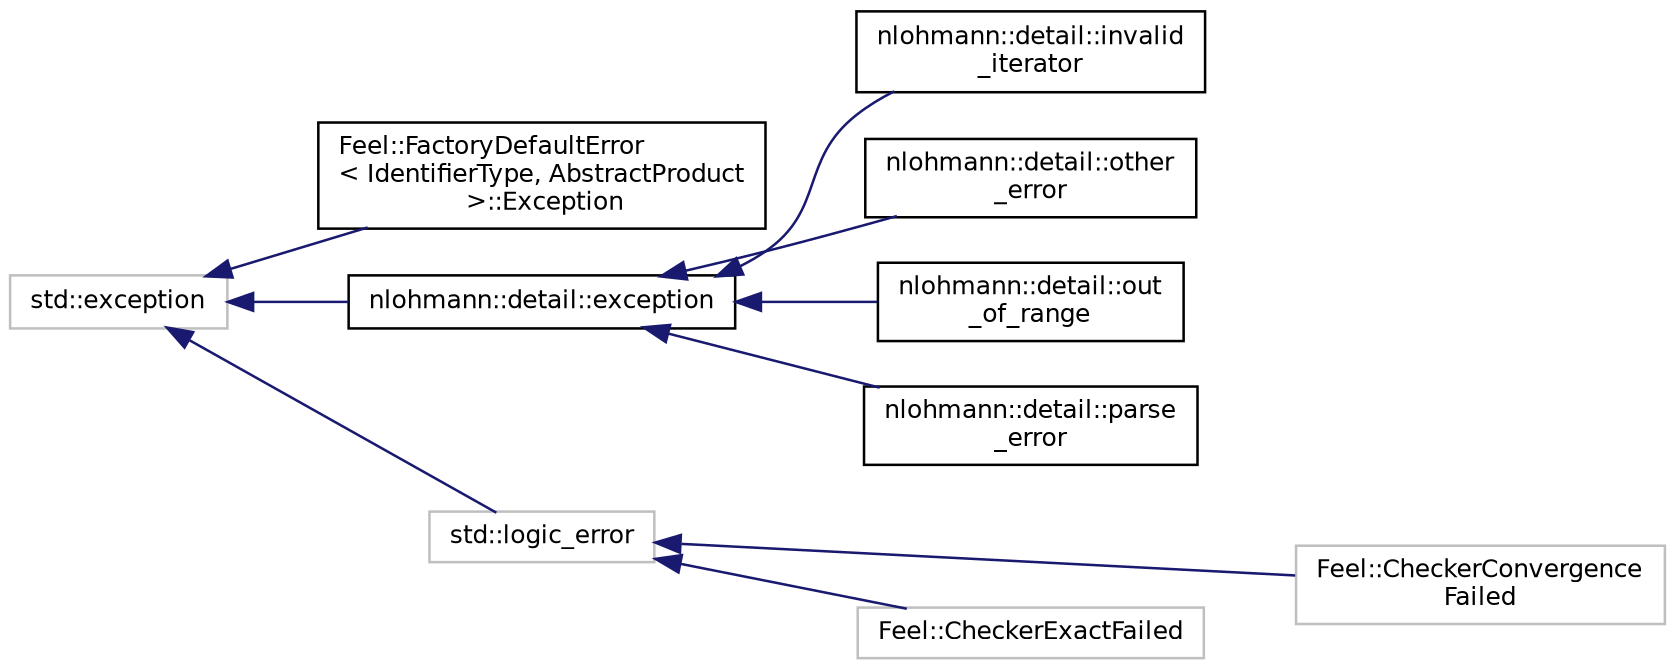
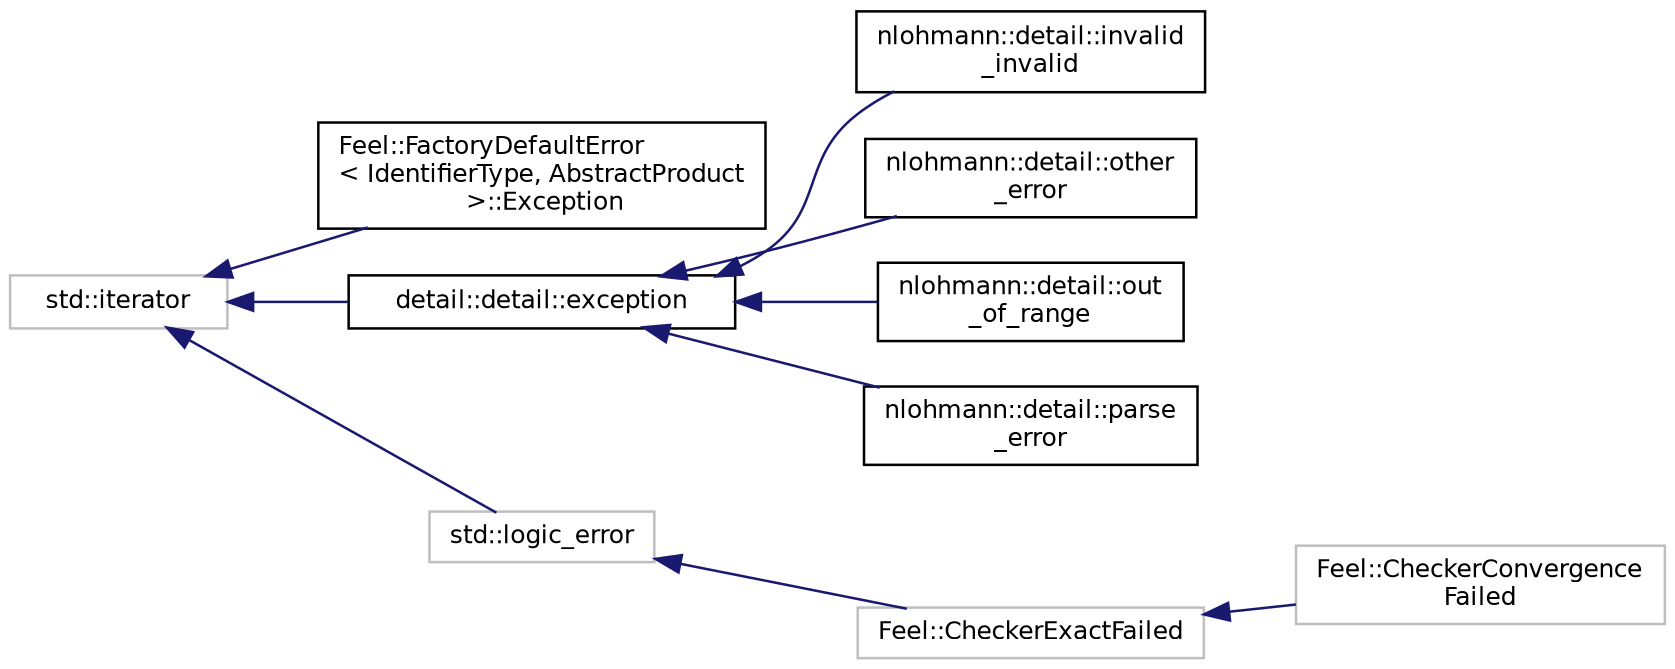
(1031, 52) -> (1031, 52)
(119, 302) -> (119, 302)
(542, 302) -> (542, 302)
(988, 560) -> (1263, 608)
